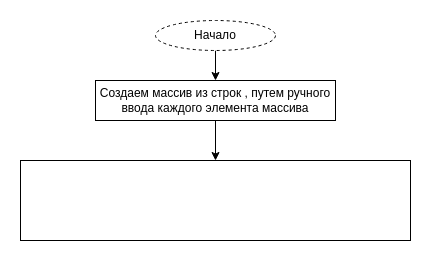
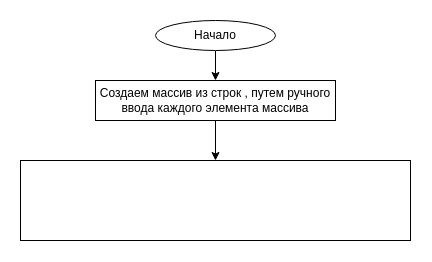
(216, 36) -> (216, 36)
